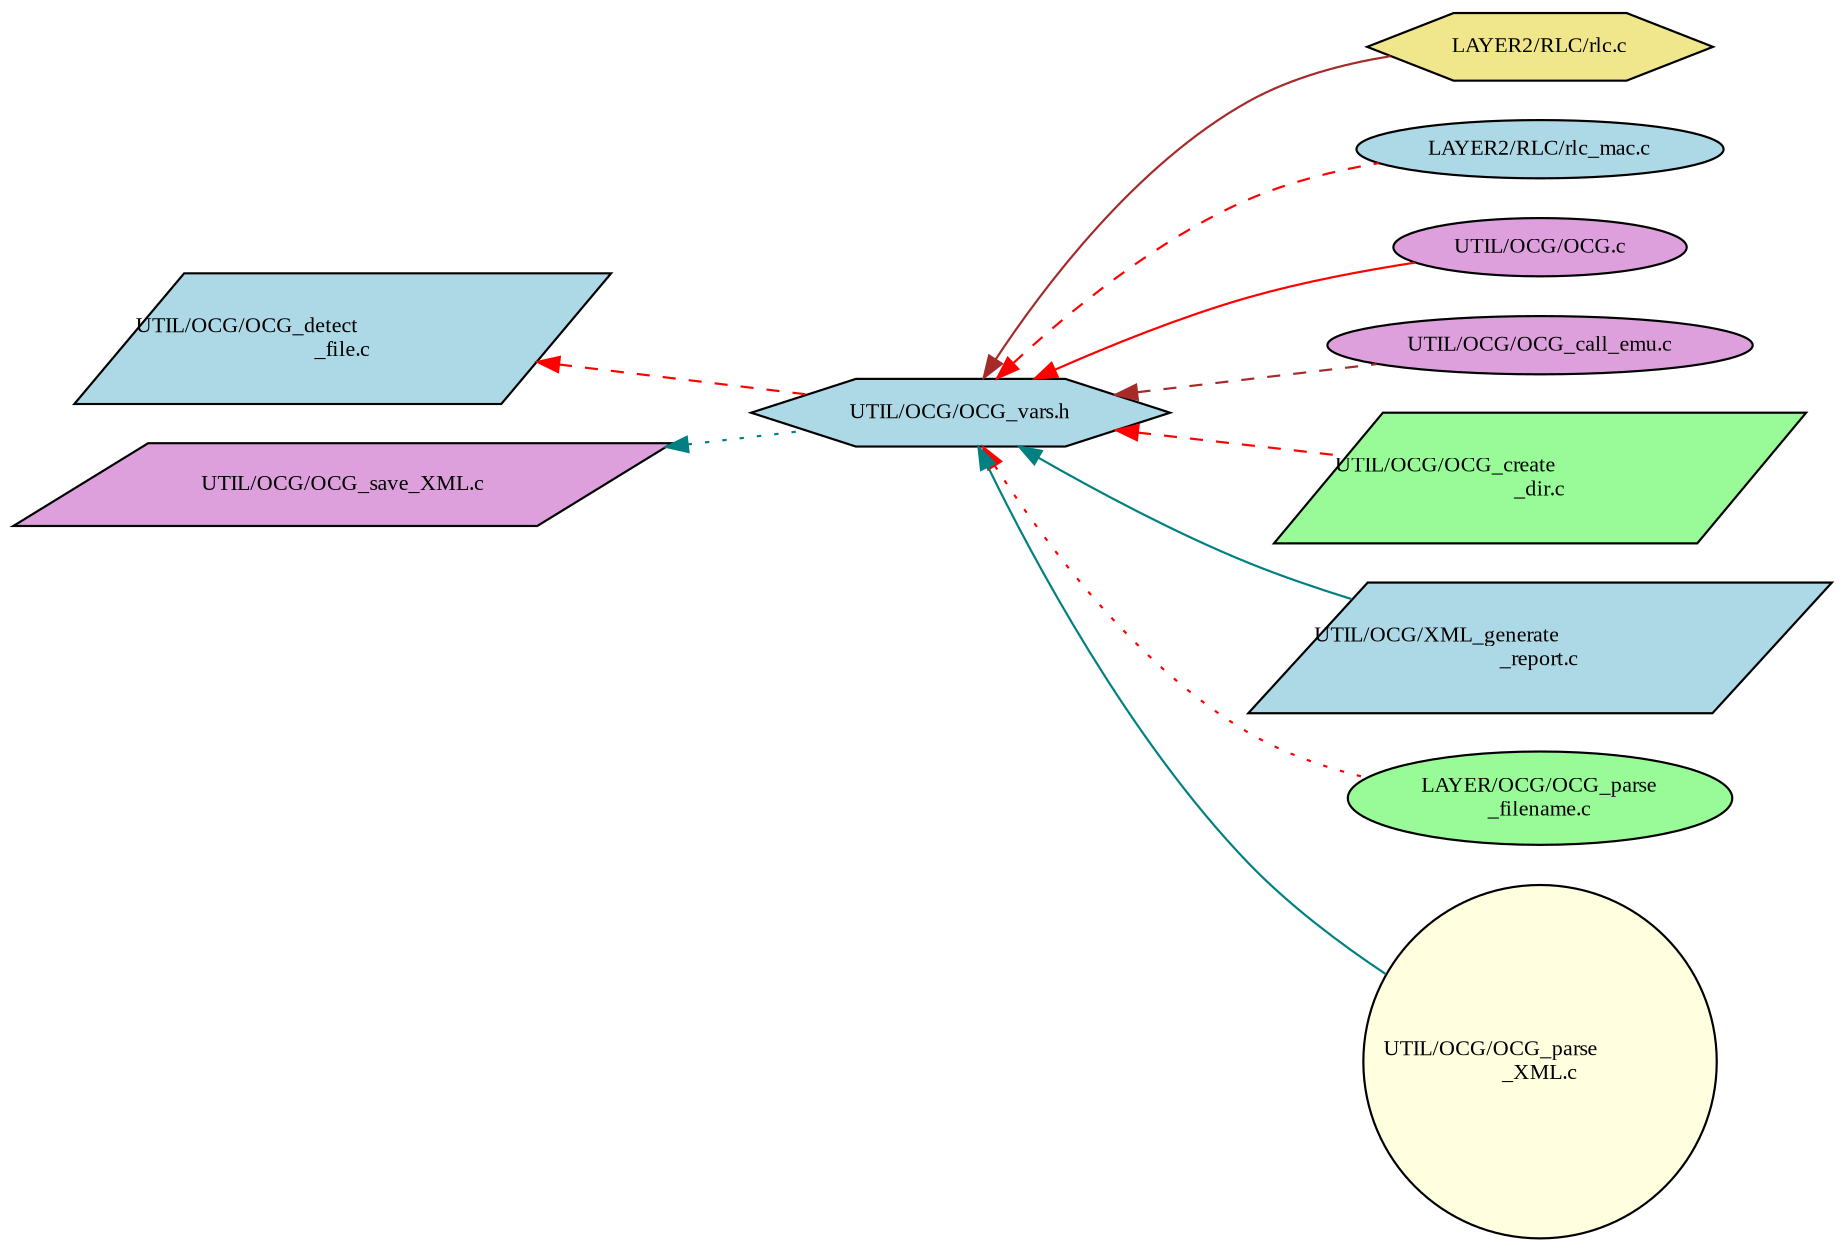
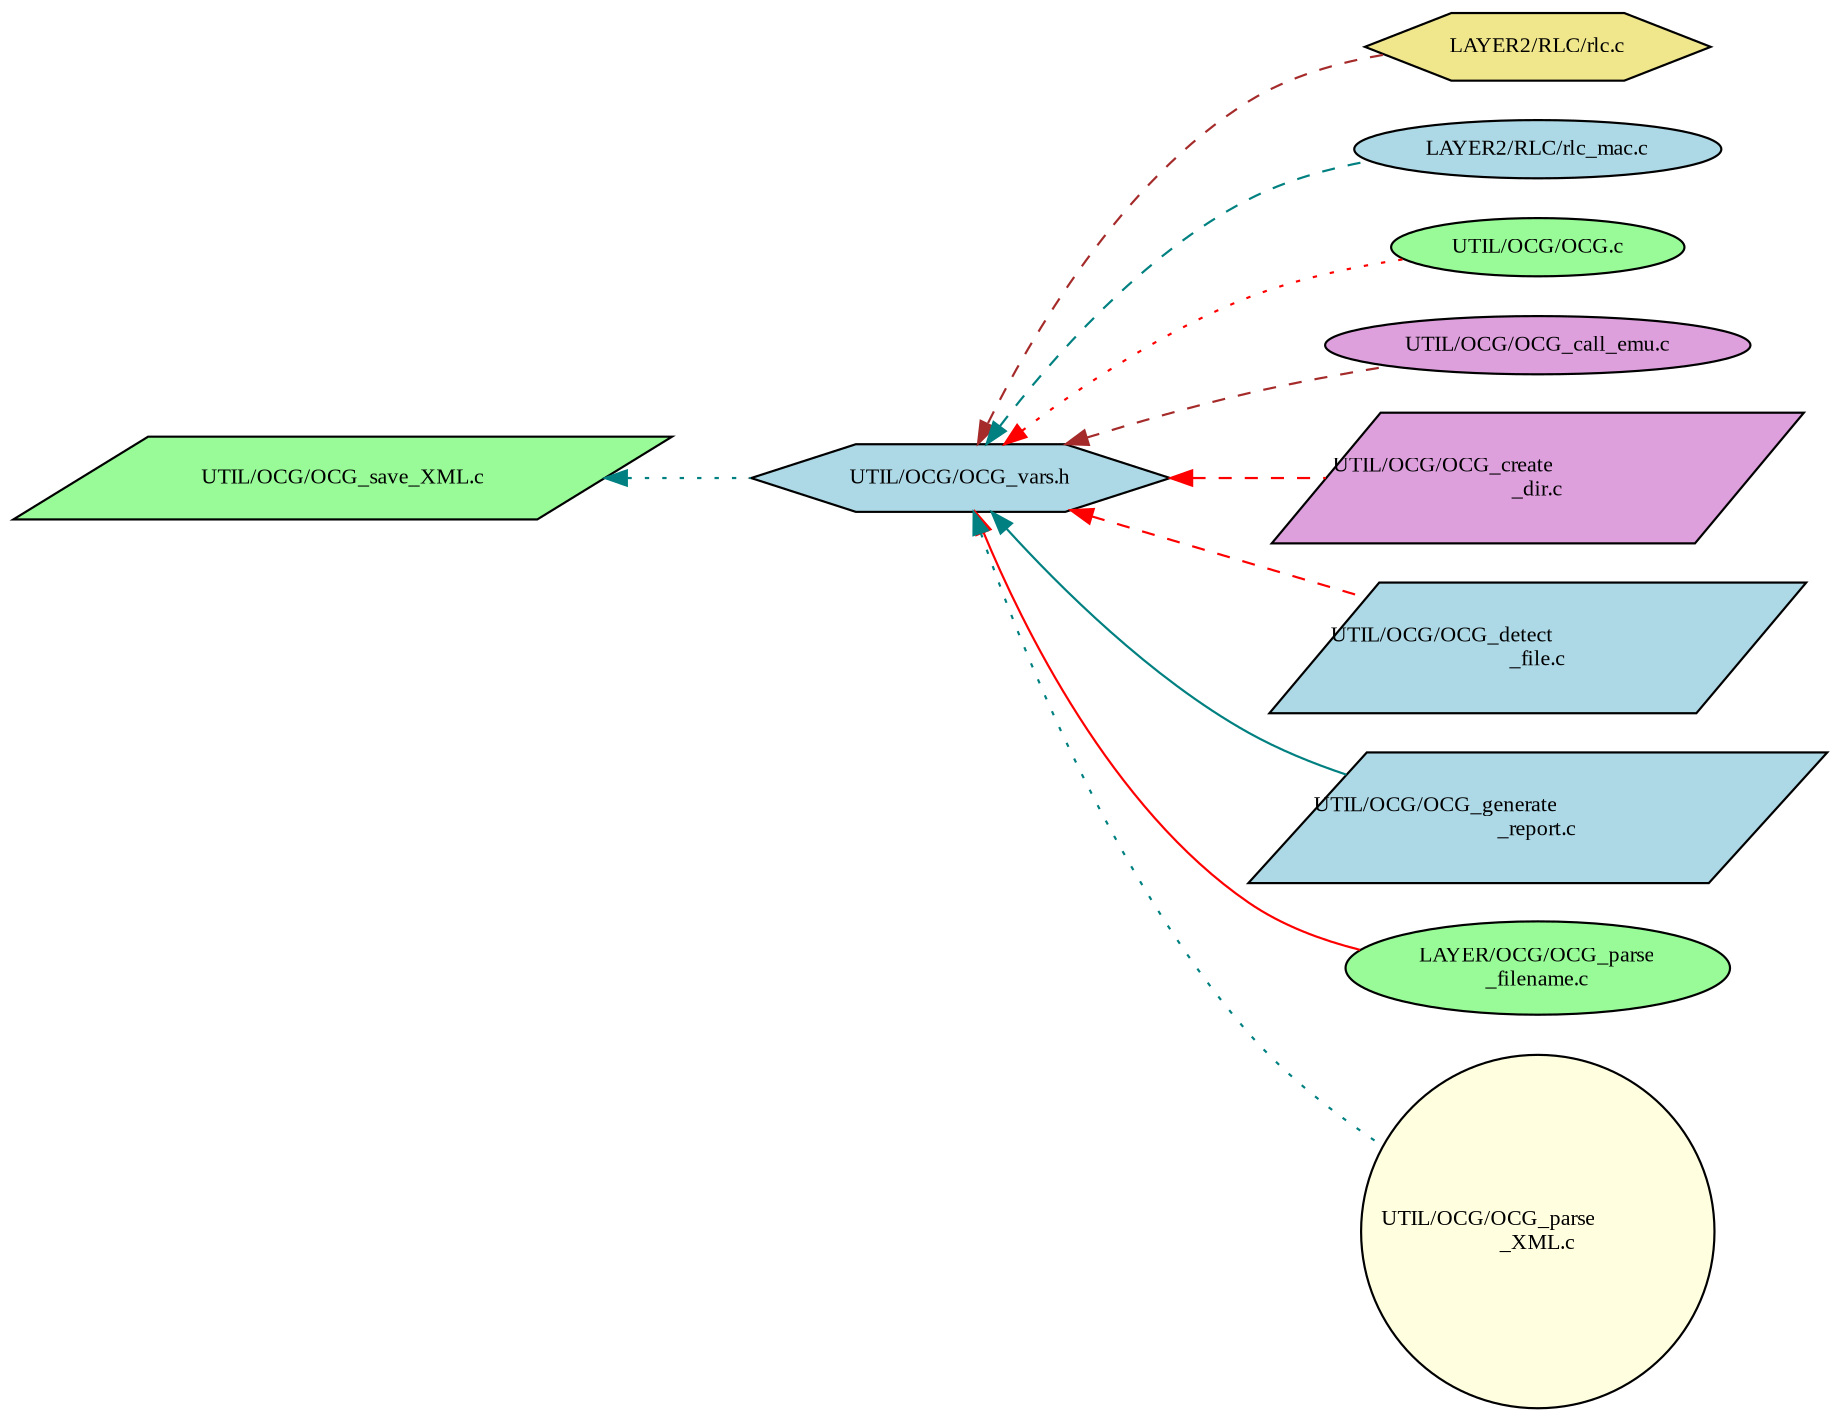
(1162, 164) -> (1144, 190)
(1181, 234) -> (1160, 258)
(1540, 247) -> (1538, 247)
(1231, 303) -> (1201, 318)
(683, 379) -> (1229, 557)
(1540, 478) -> (1538, 478)
(343, 485) -> (343, 478)
(1540, 648) -> (1538, 818)
(1152, 658) -> (1128, 785)
(1154, 748) -> (1135, 872)
